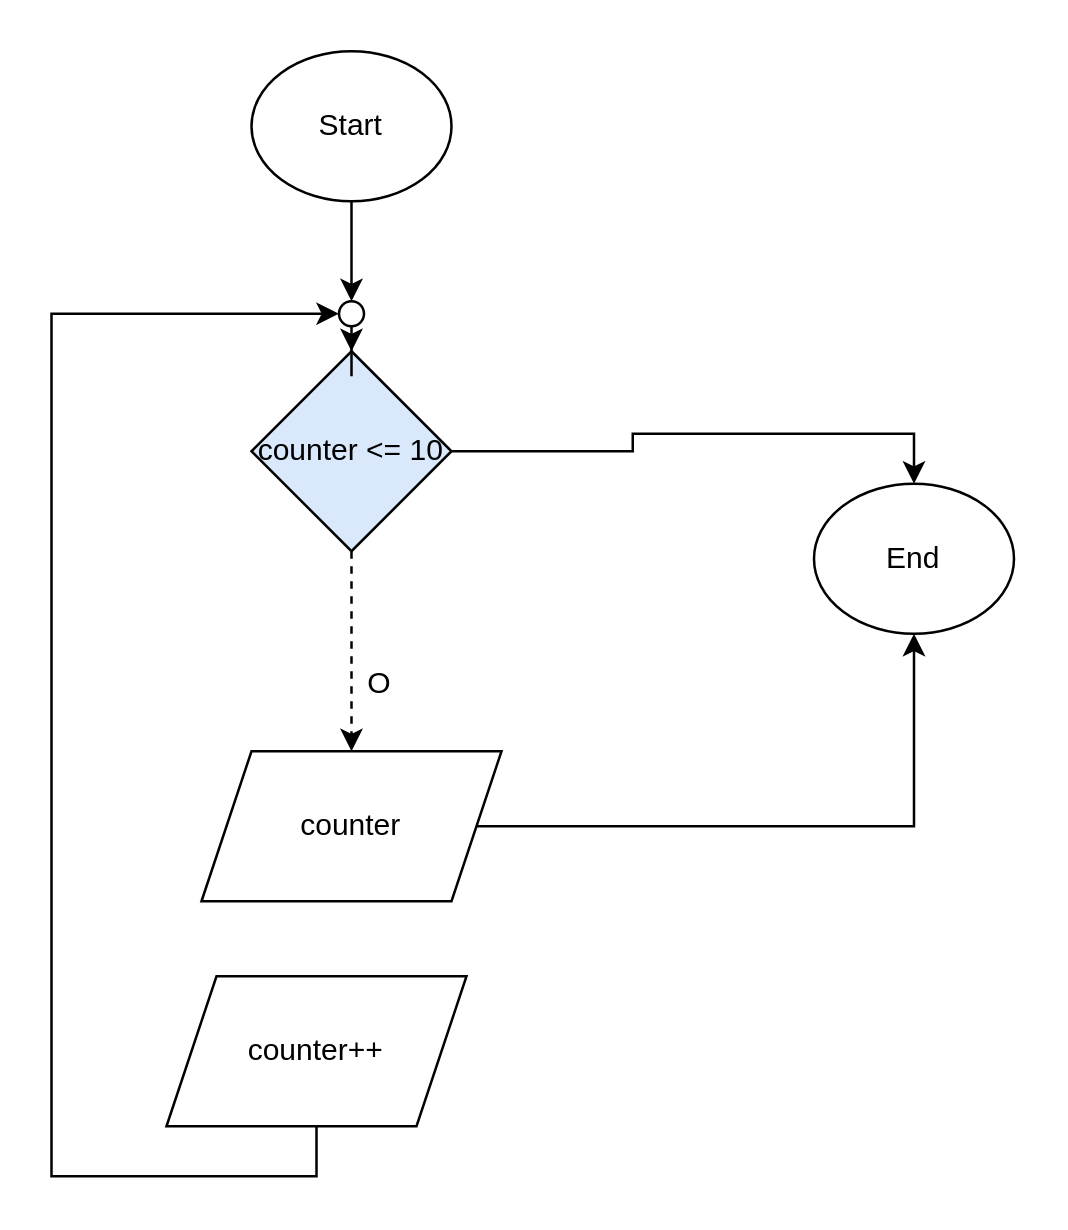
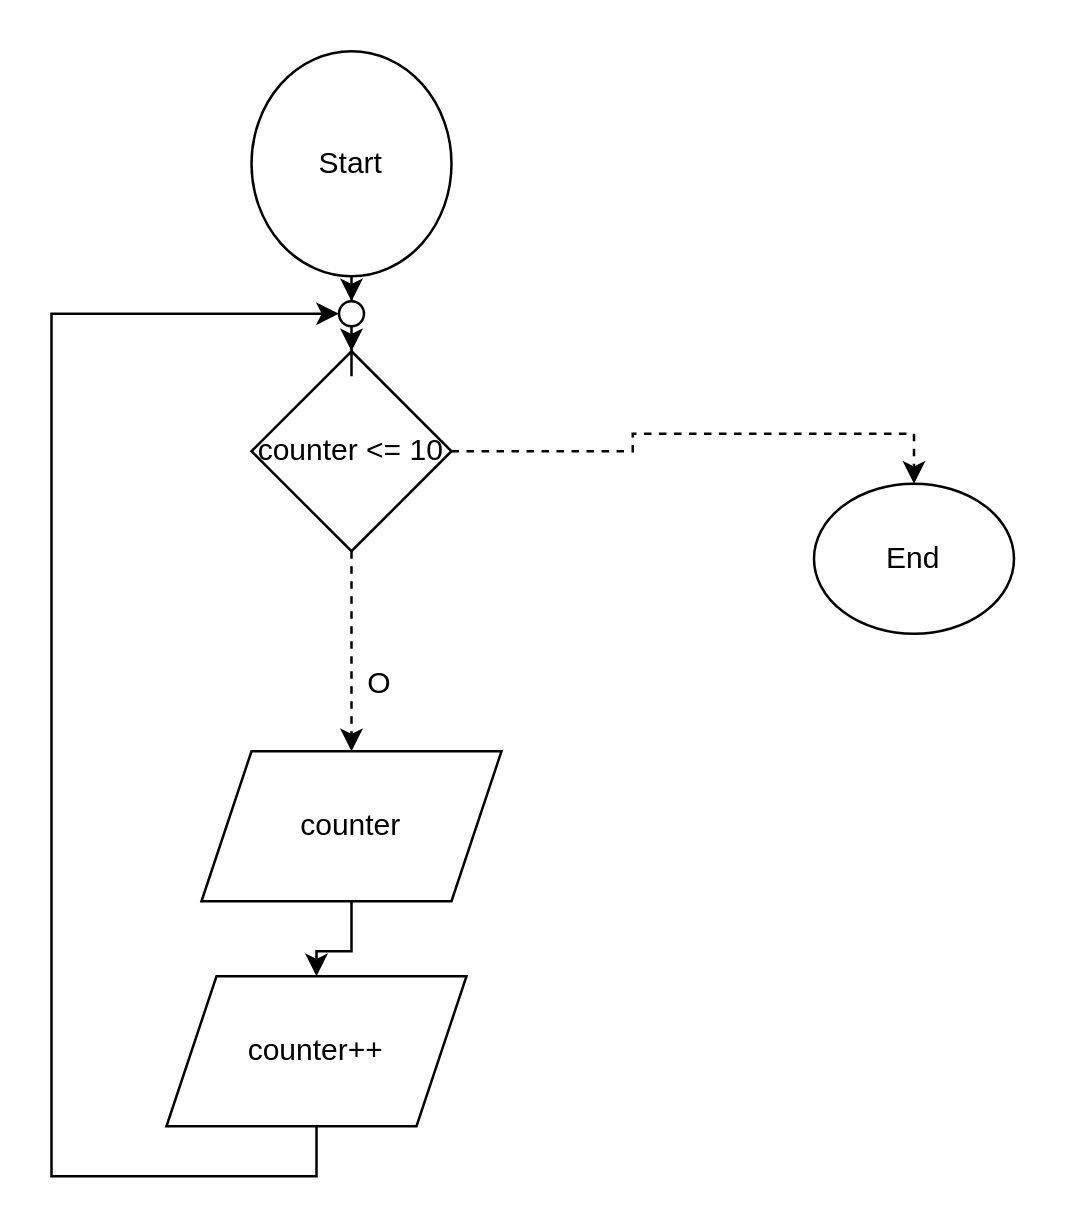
(351, 126) -> (351, 164)
(695, 434) -> (695, 434)
(351, 451) -> (351, 451)
(783, 826) -> (351, 948)
